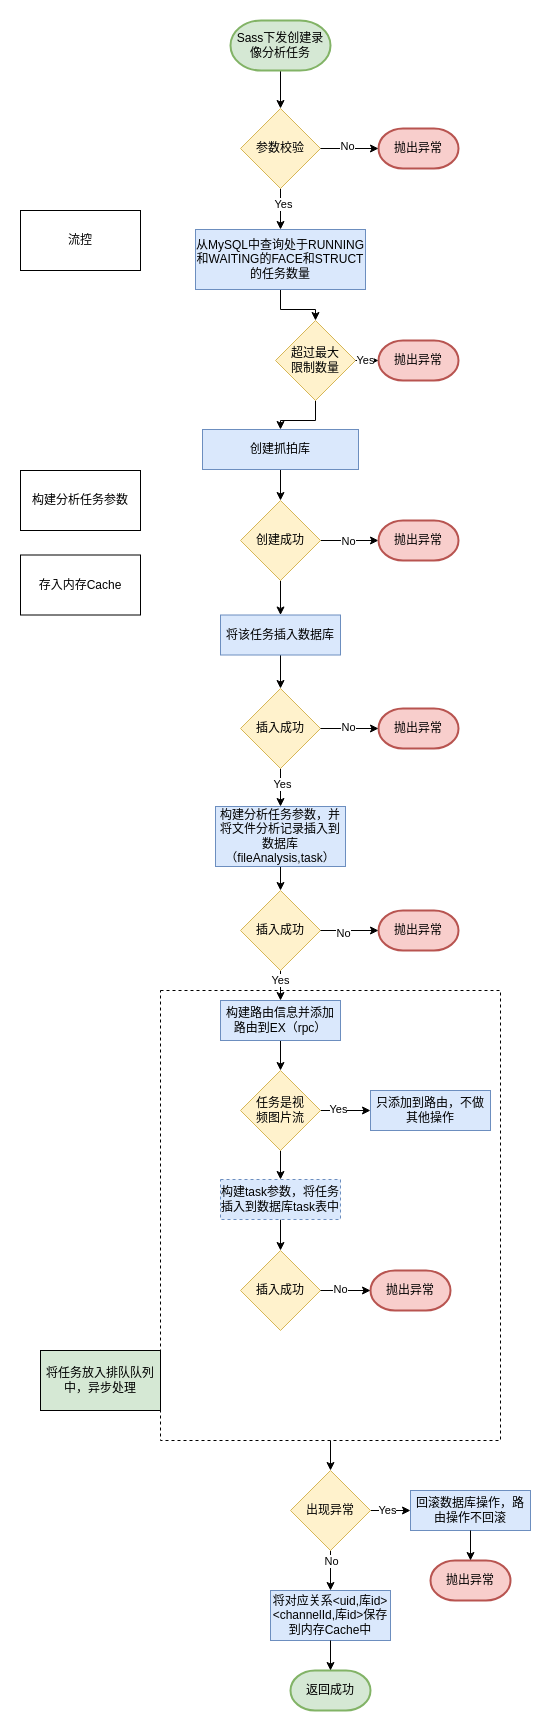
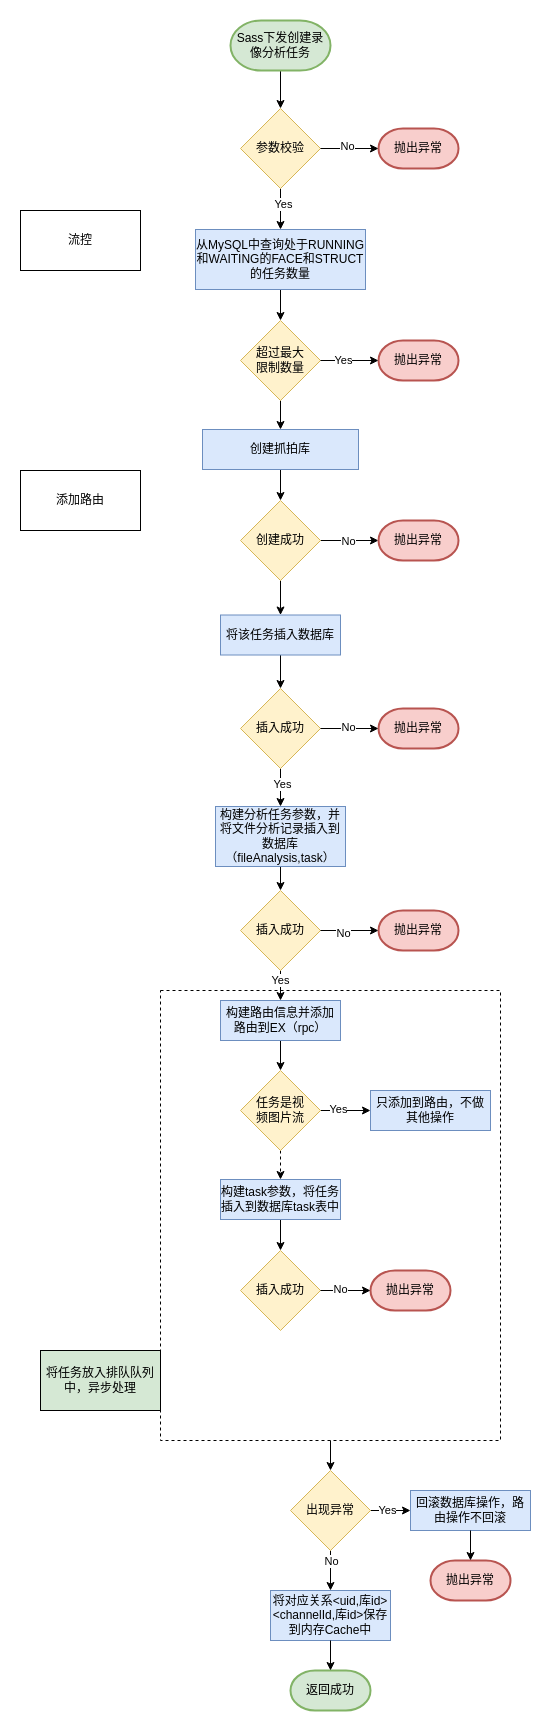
(316, 361) -> (281, 361)
(81, 501) -> (81, 501)
(81, 585) -> none
(281, 1162) -> (281, 1162)
(281, 1200) -> (281, 1200)
